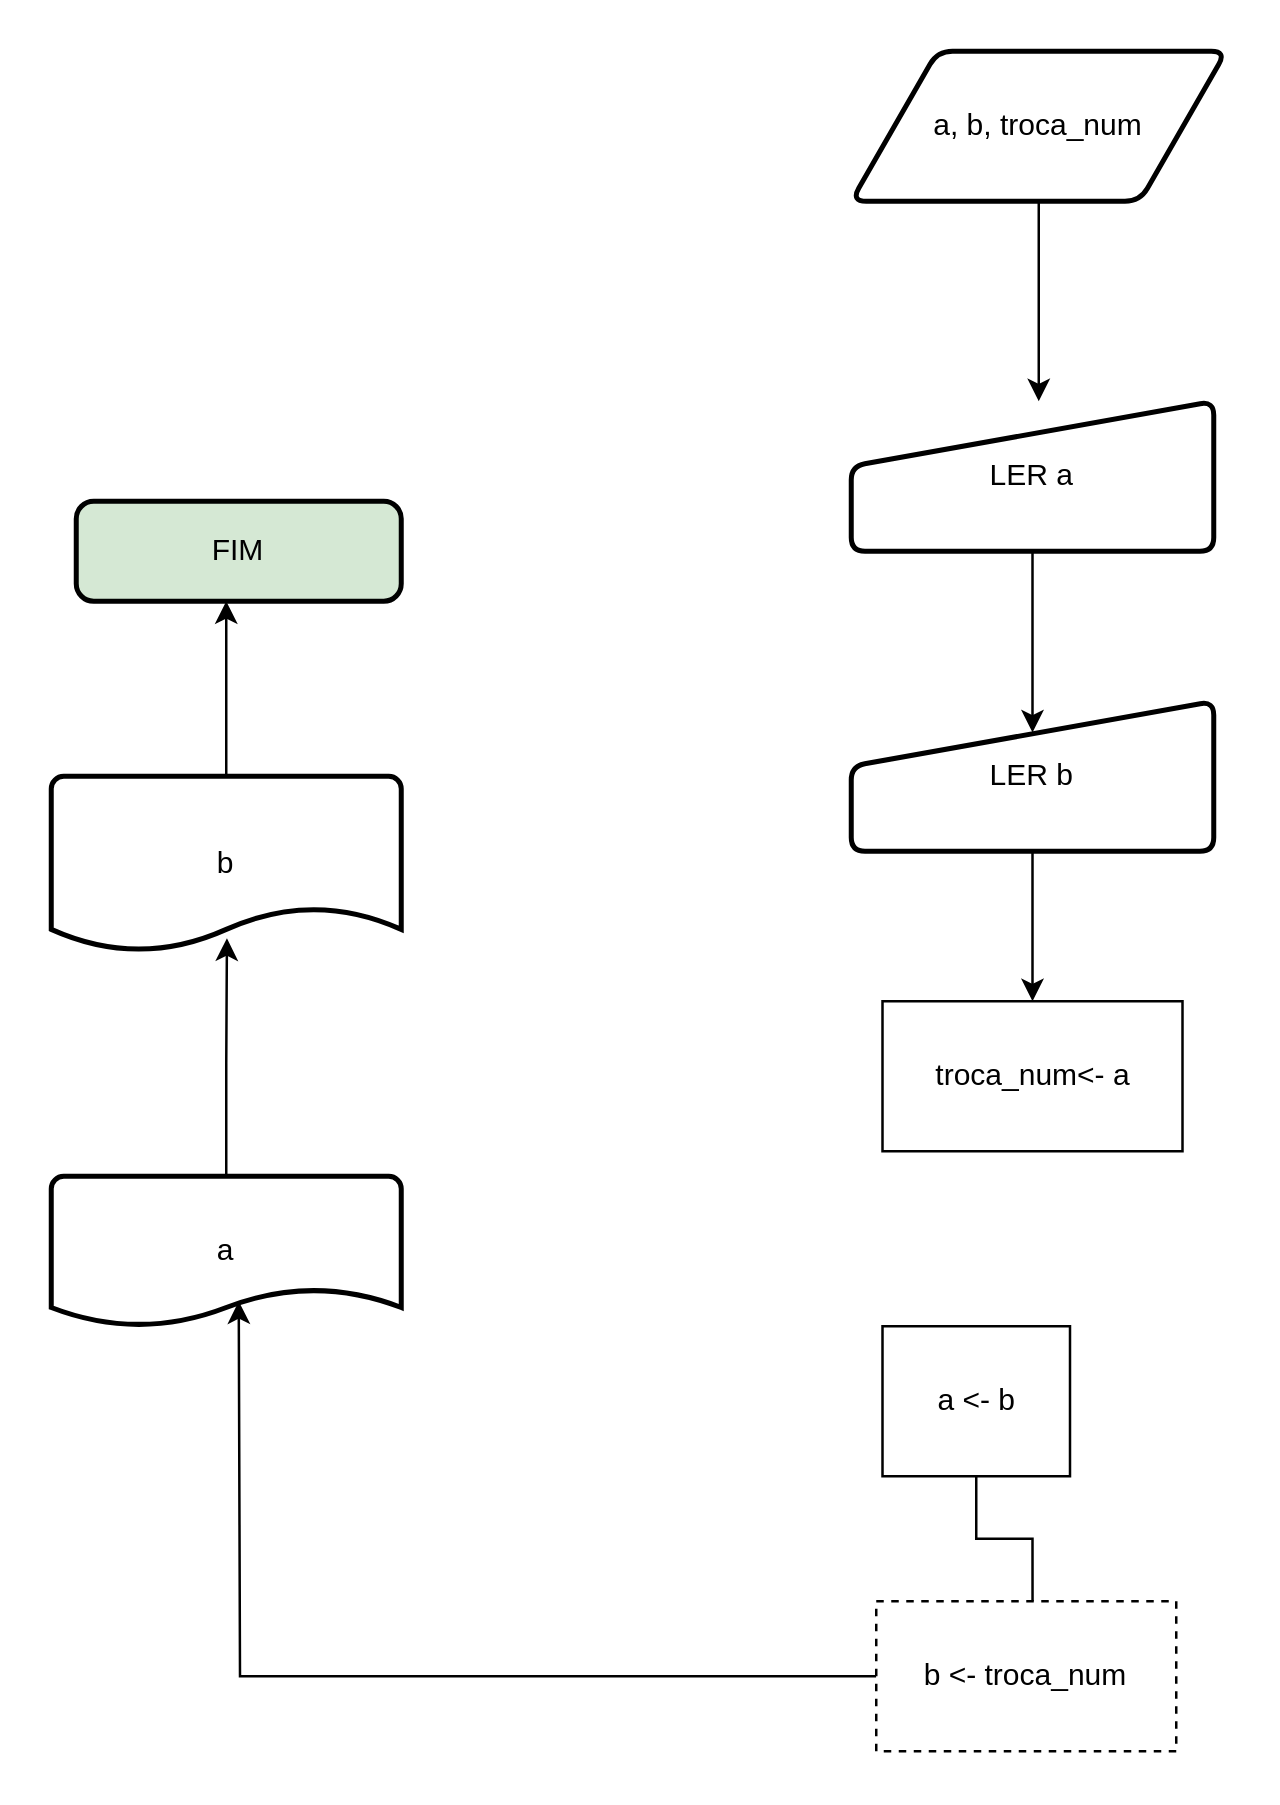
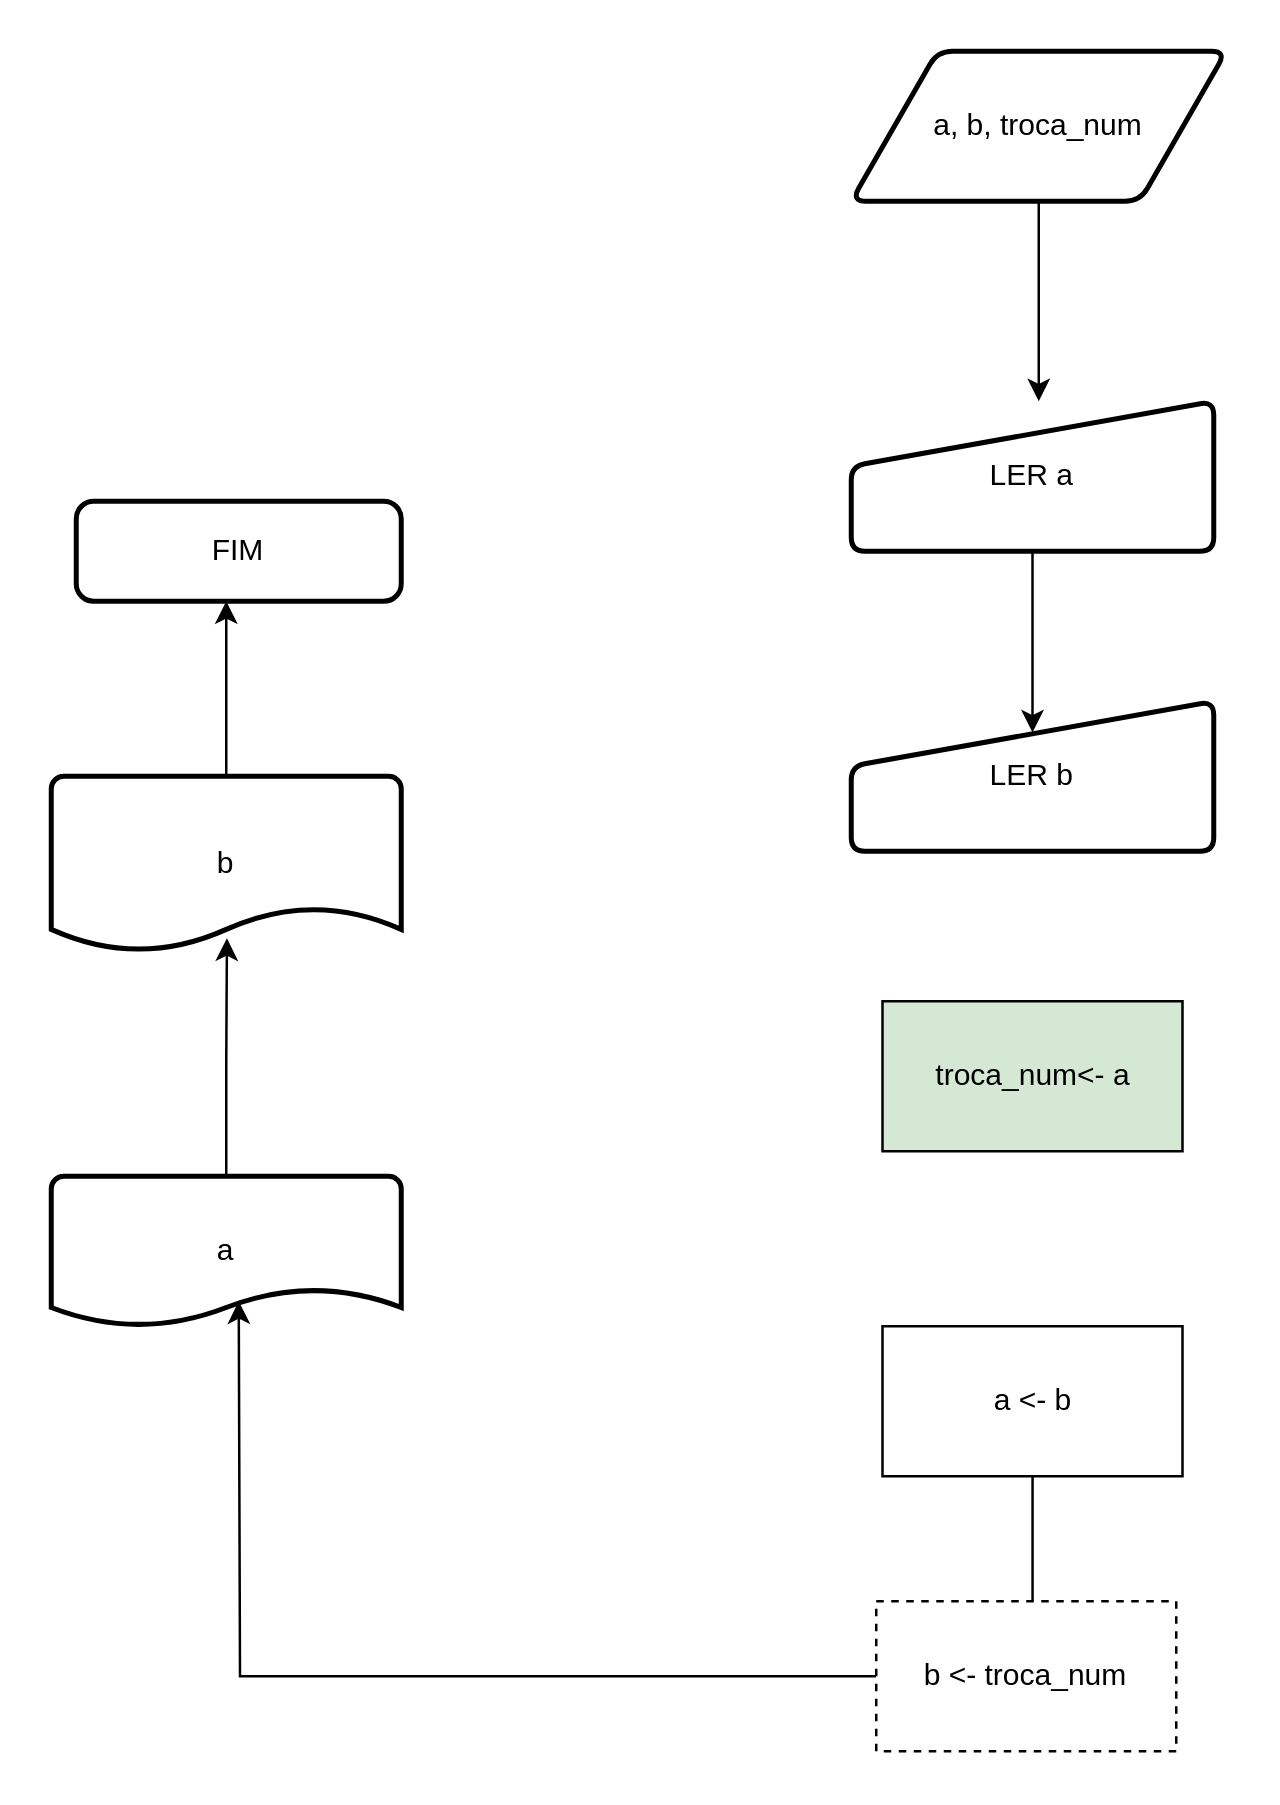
(239, 551) -> (239, 551)
(1033, 918) -> none
(1033, 1076) -> (1033, 1076)
(976, 1401) -> (1033, 1401)
